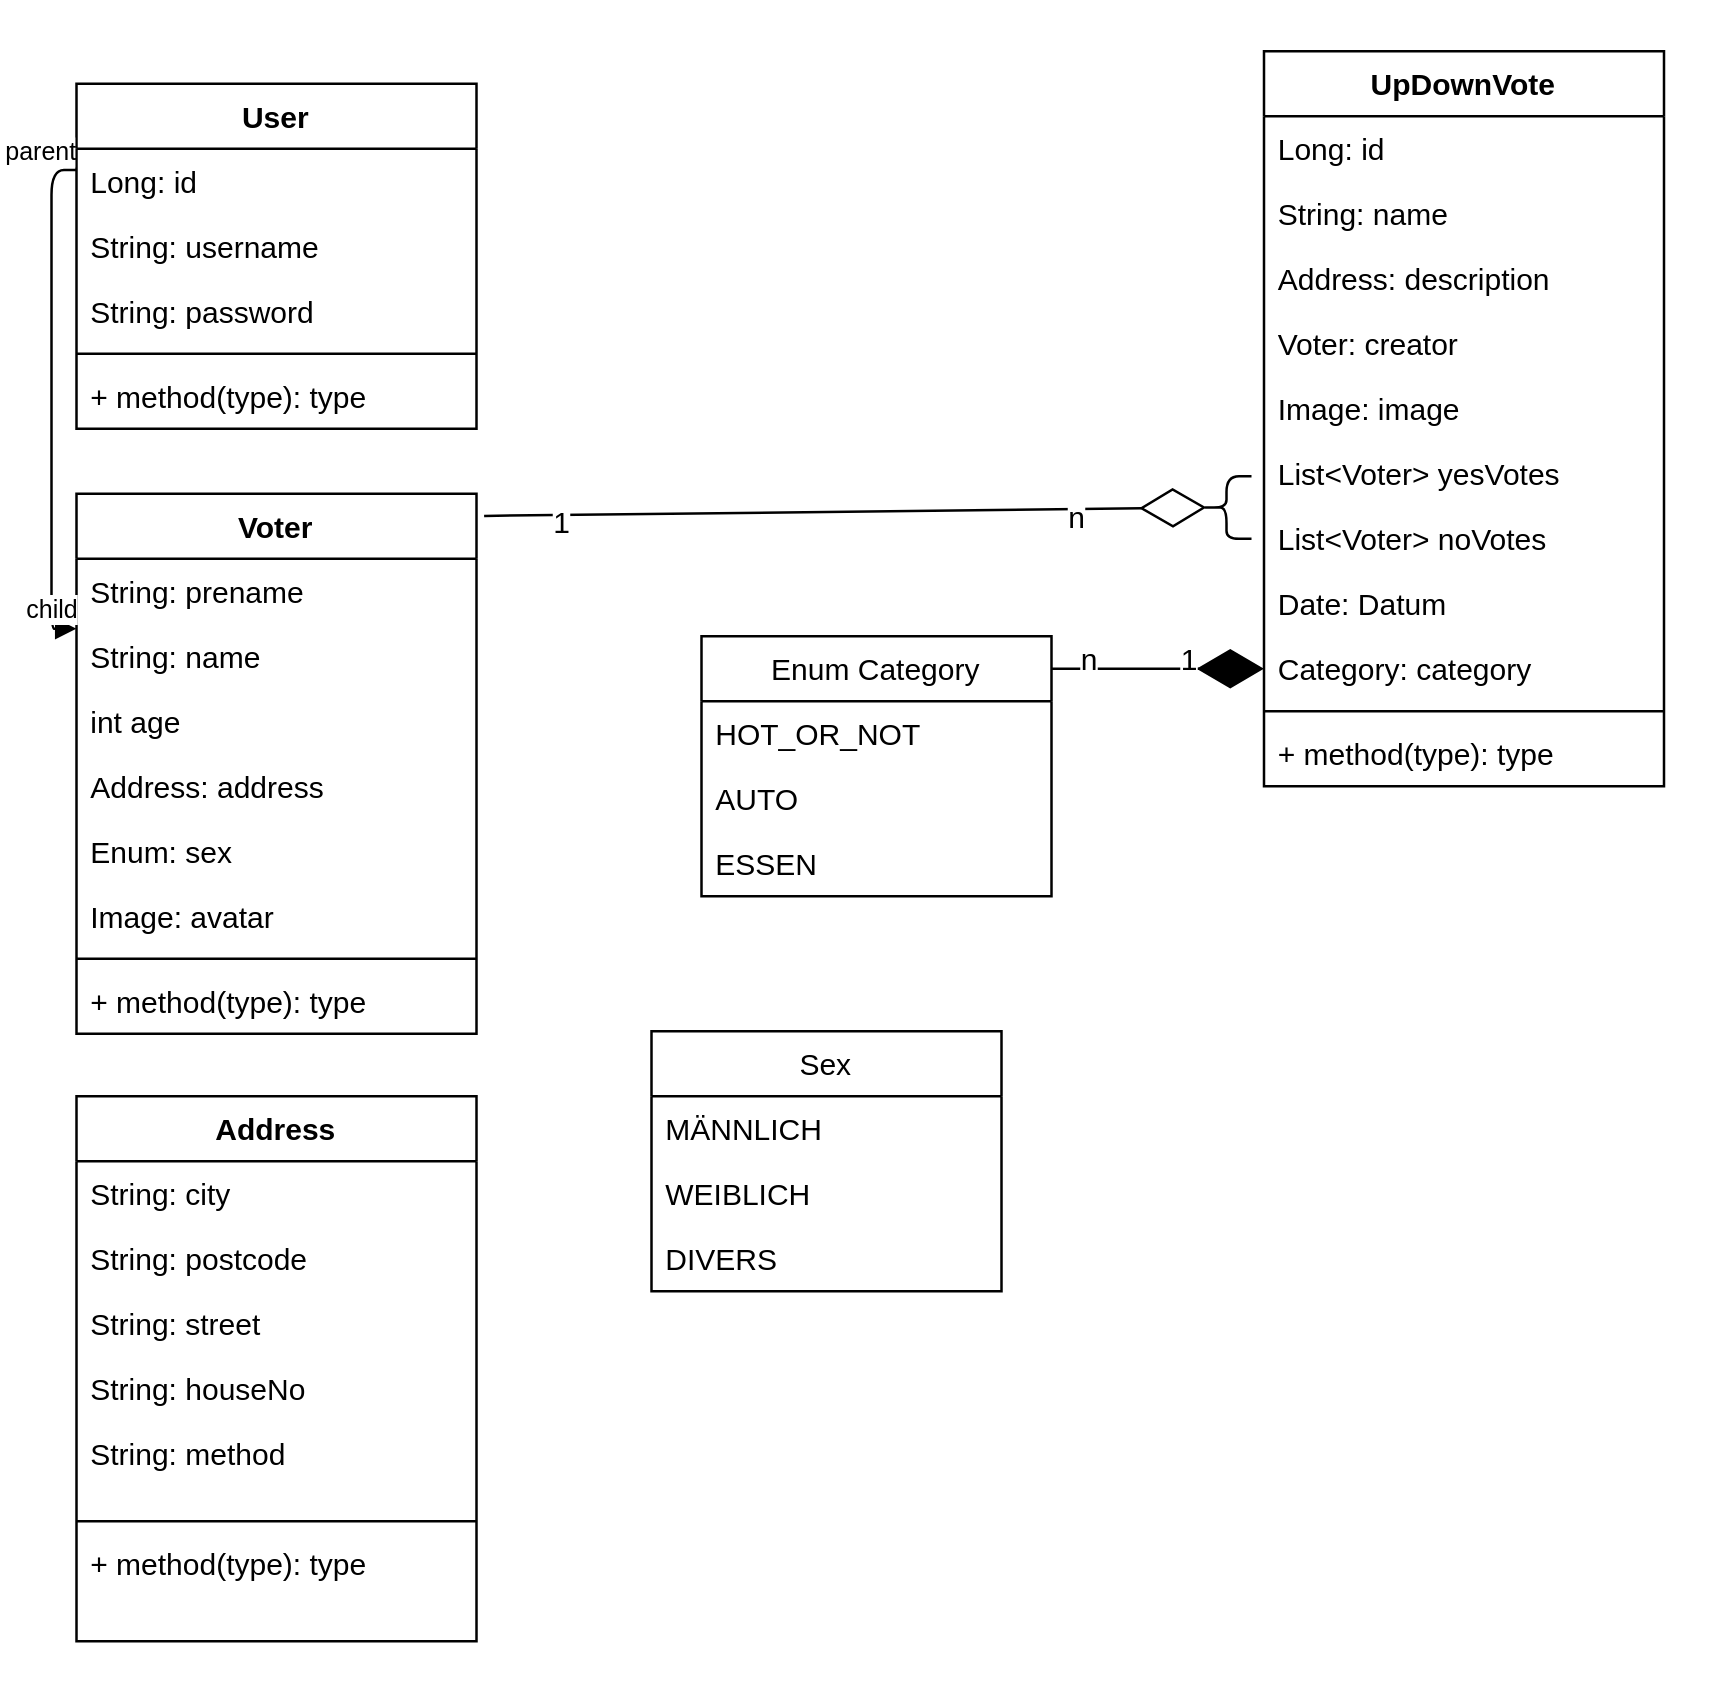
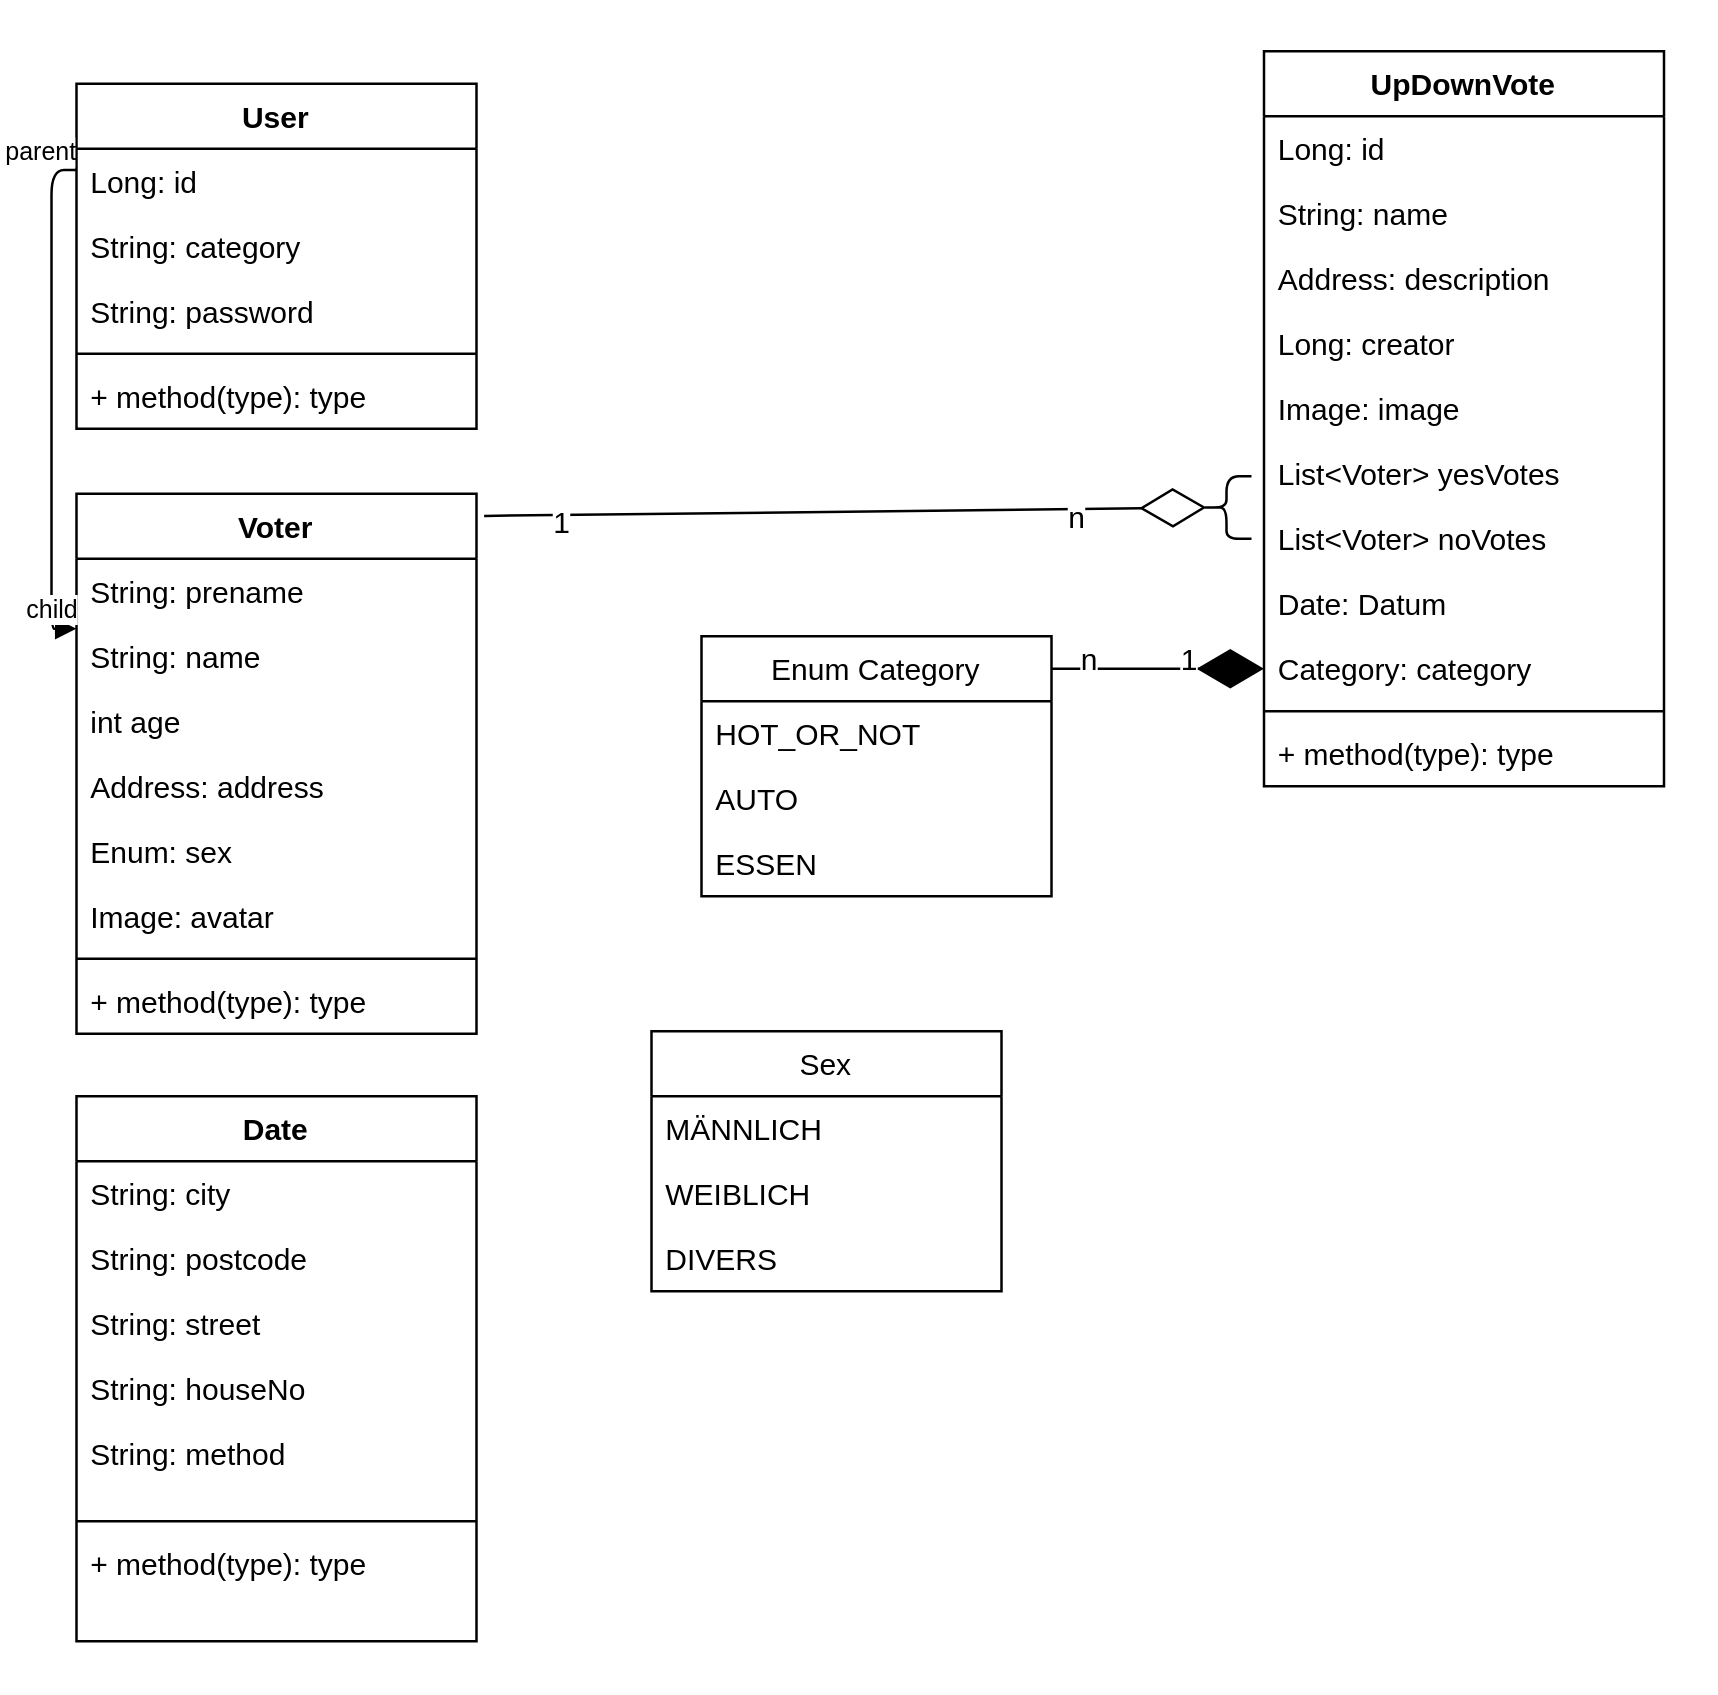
(213, 248) -> (213, 248)
(1387, 345) -> (1379, 345)
(275, 1130) -> (275, 1130)
